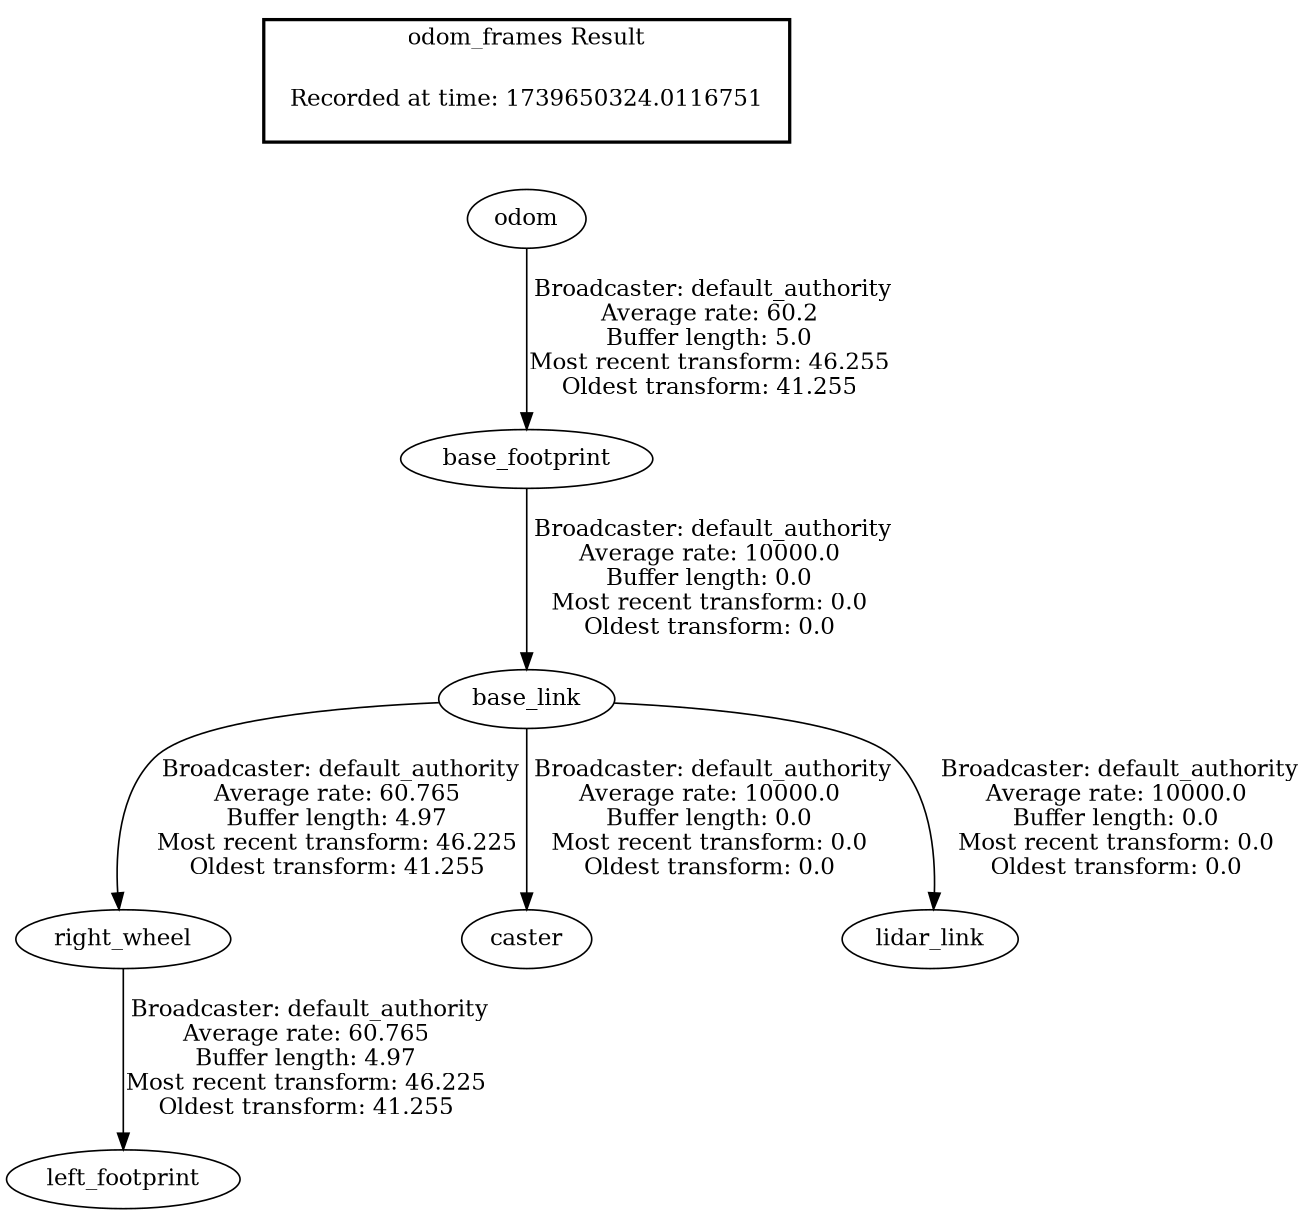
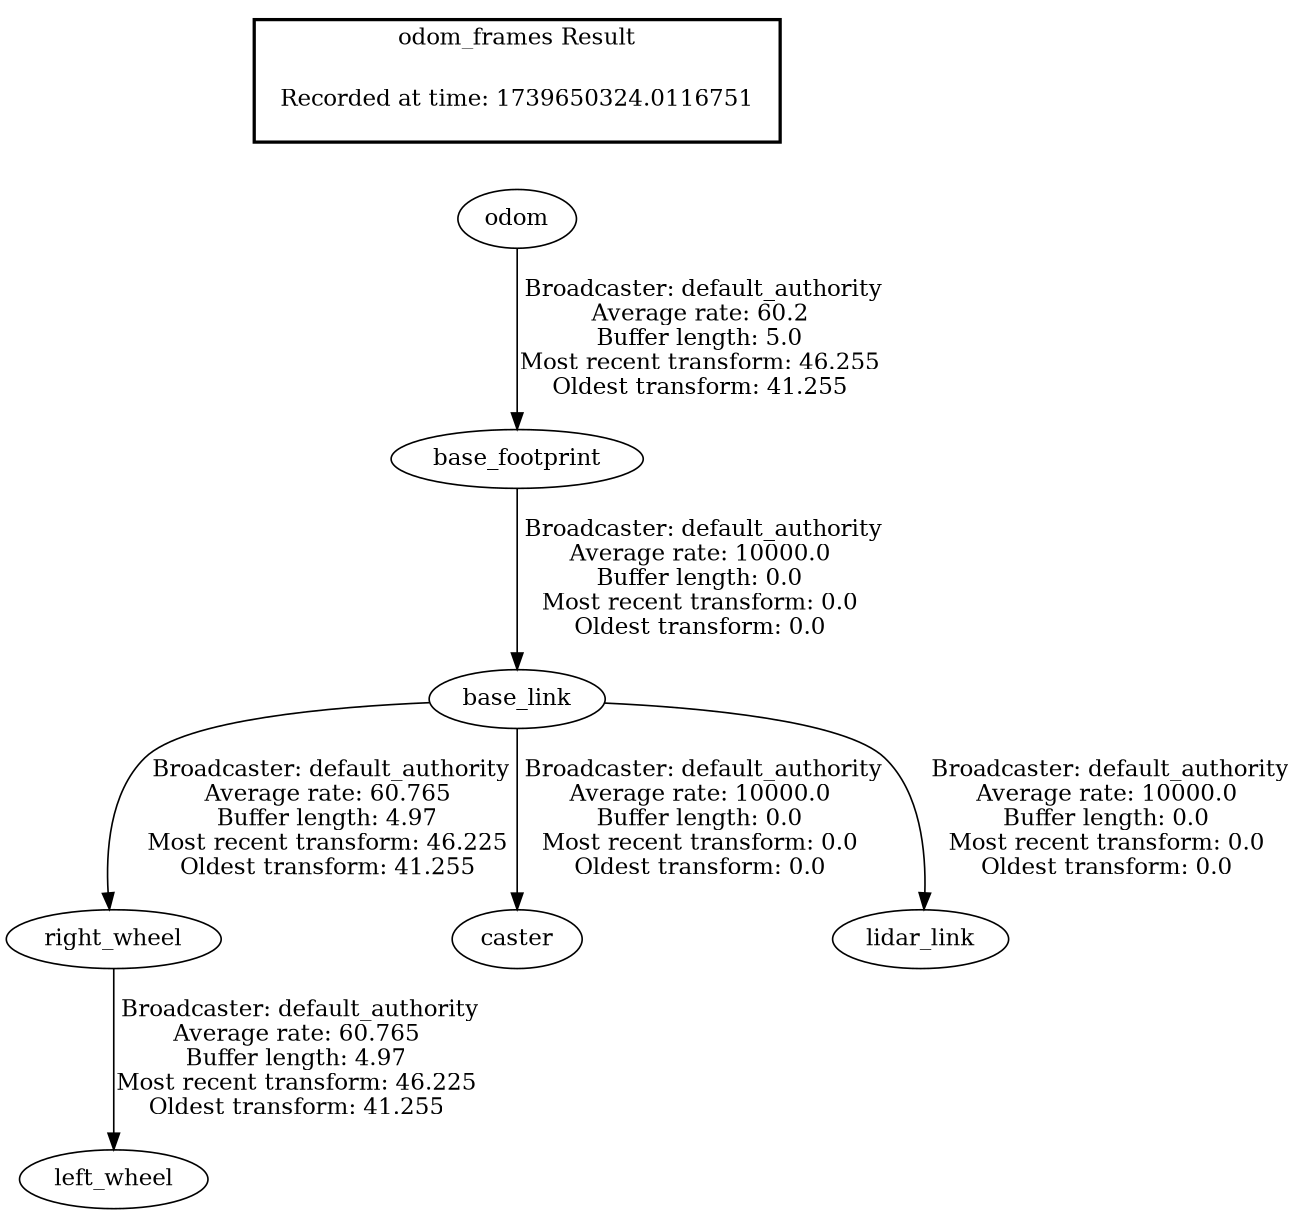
(123, 1179) -> (114, 1179)
